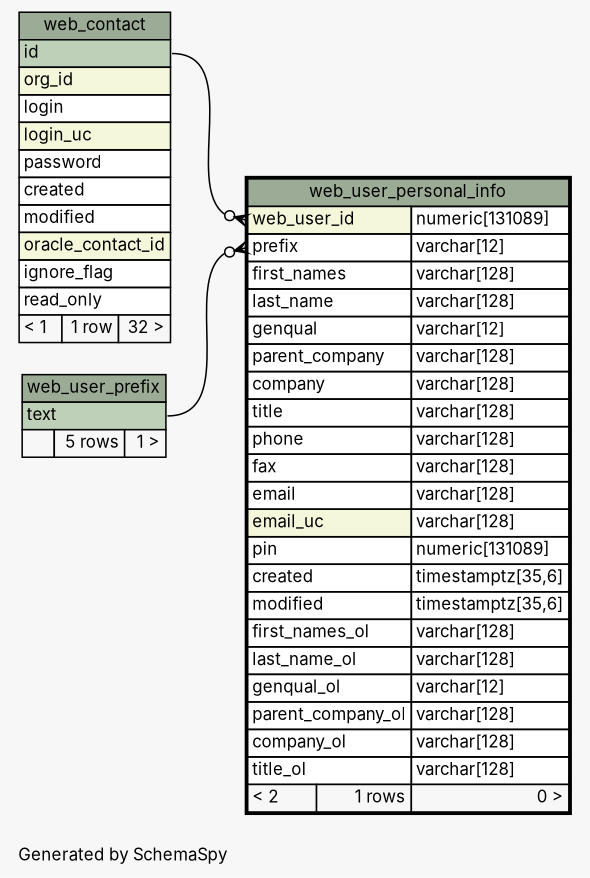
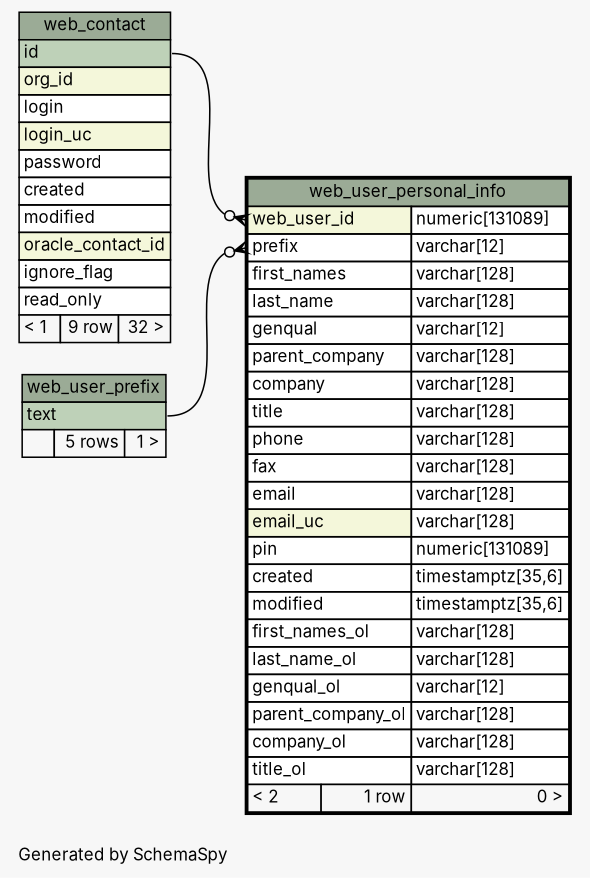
(93, 328) -> (91, 328)
(381, 797) -> (385, 797)
